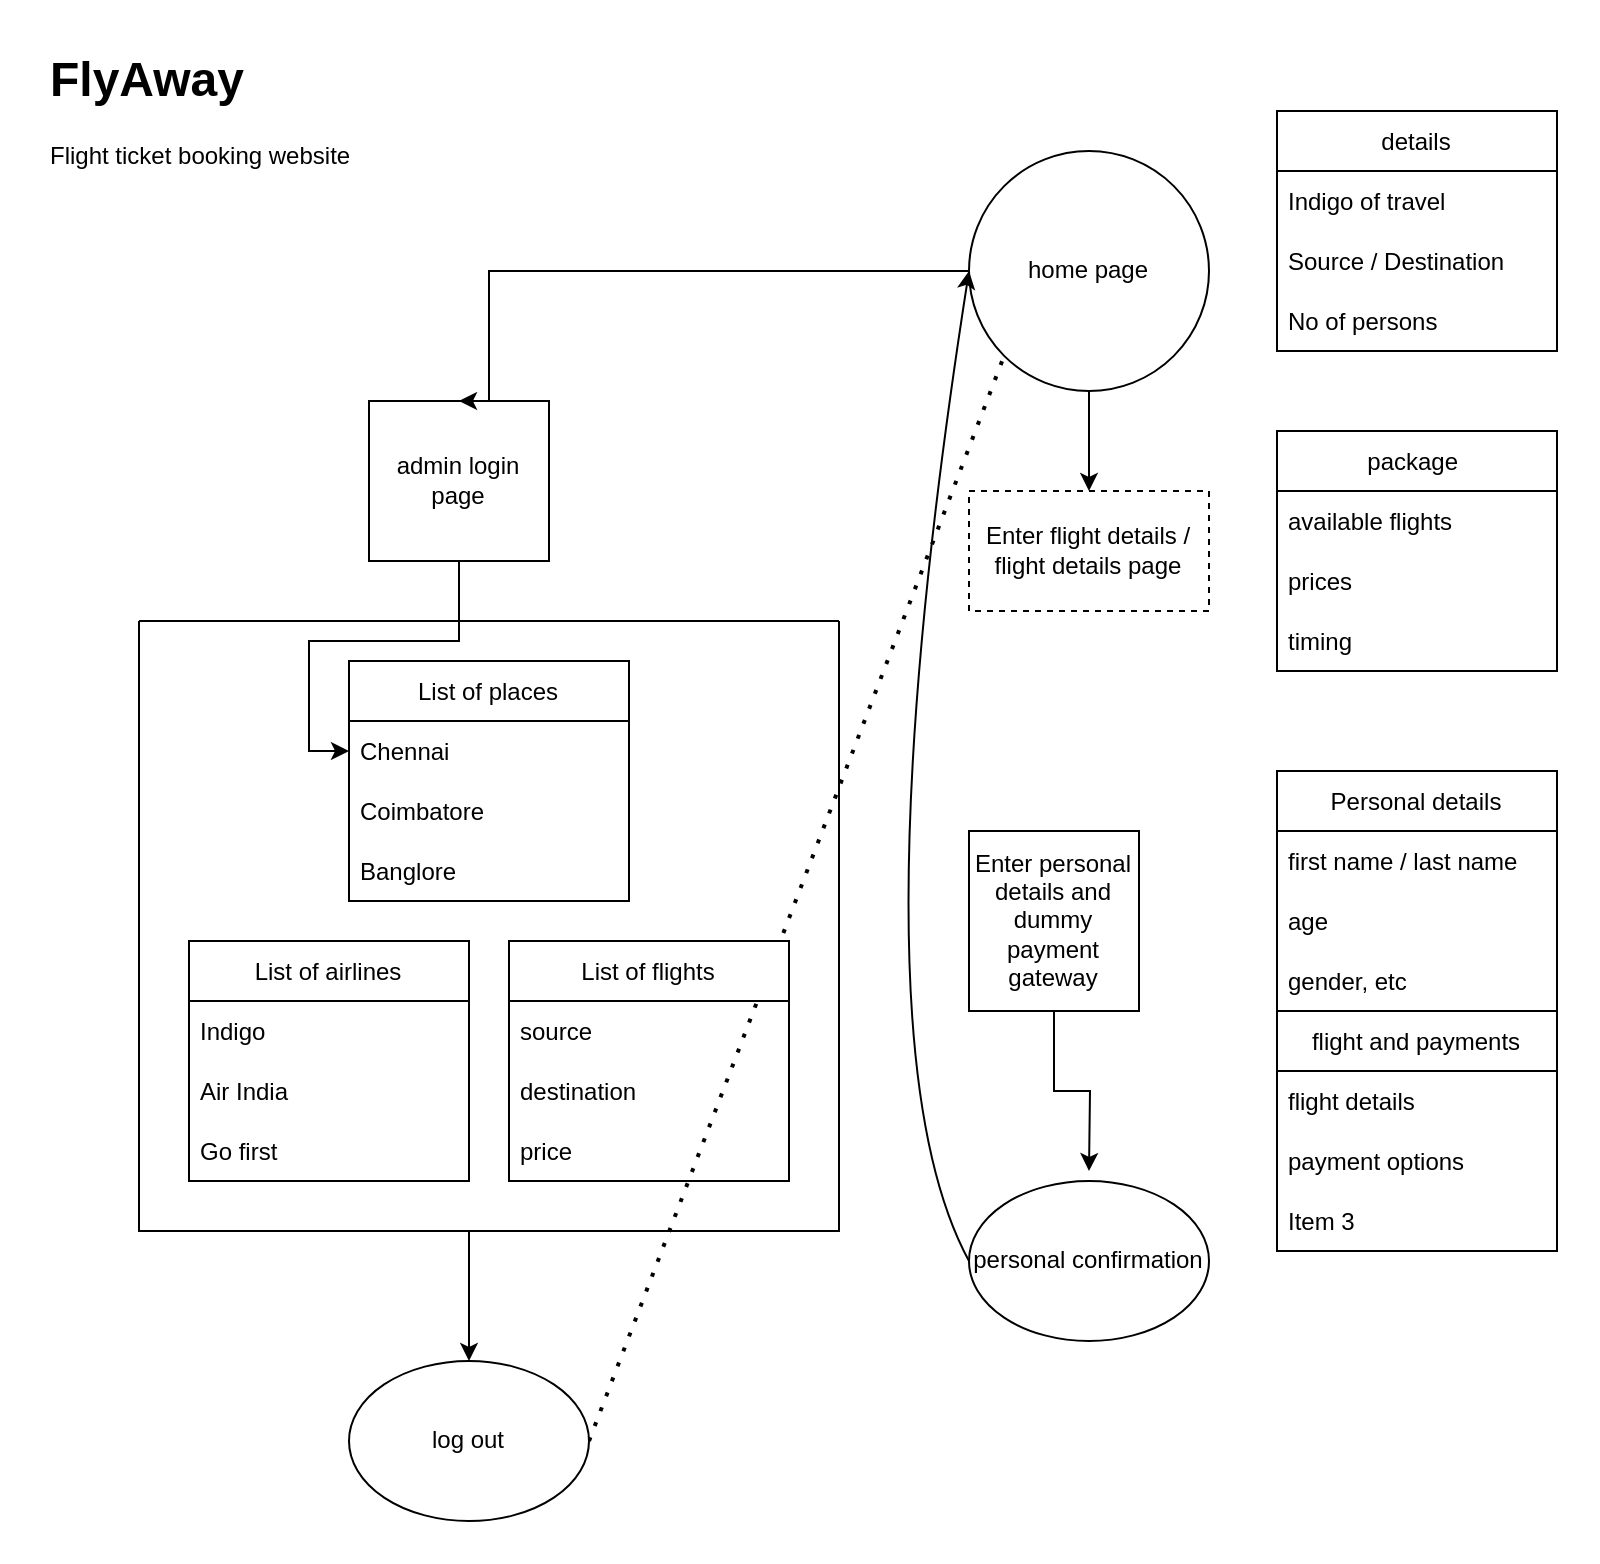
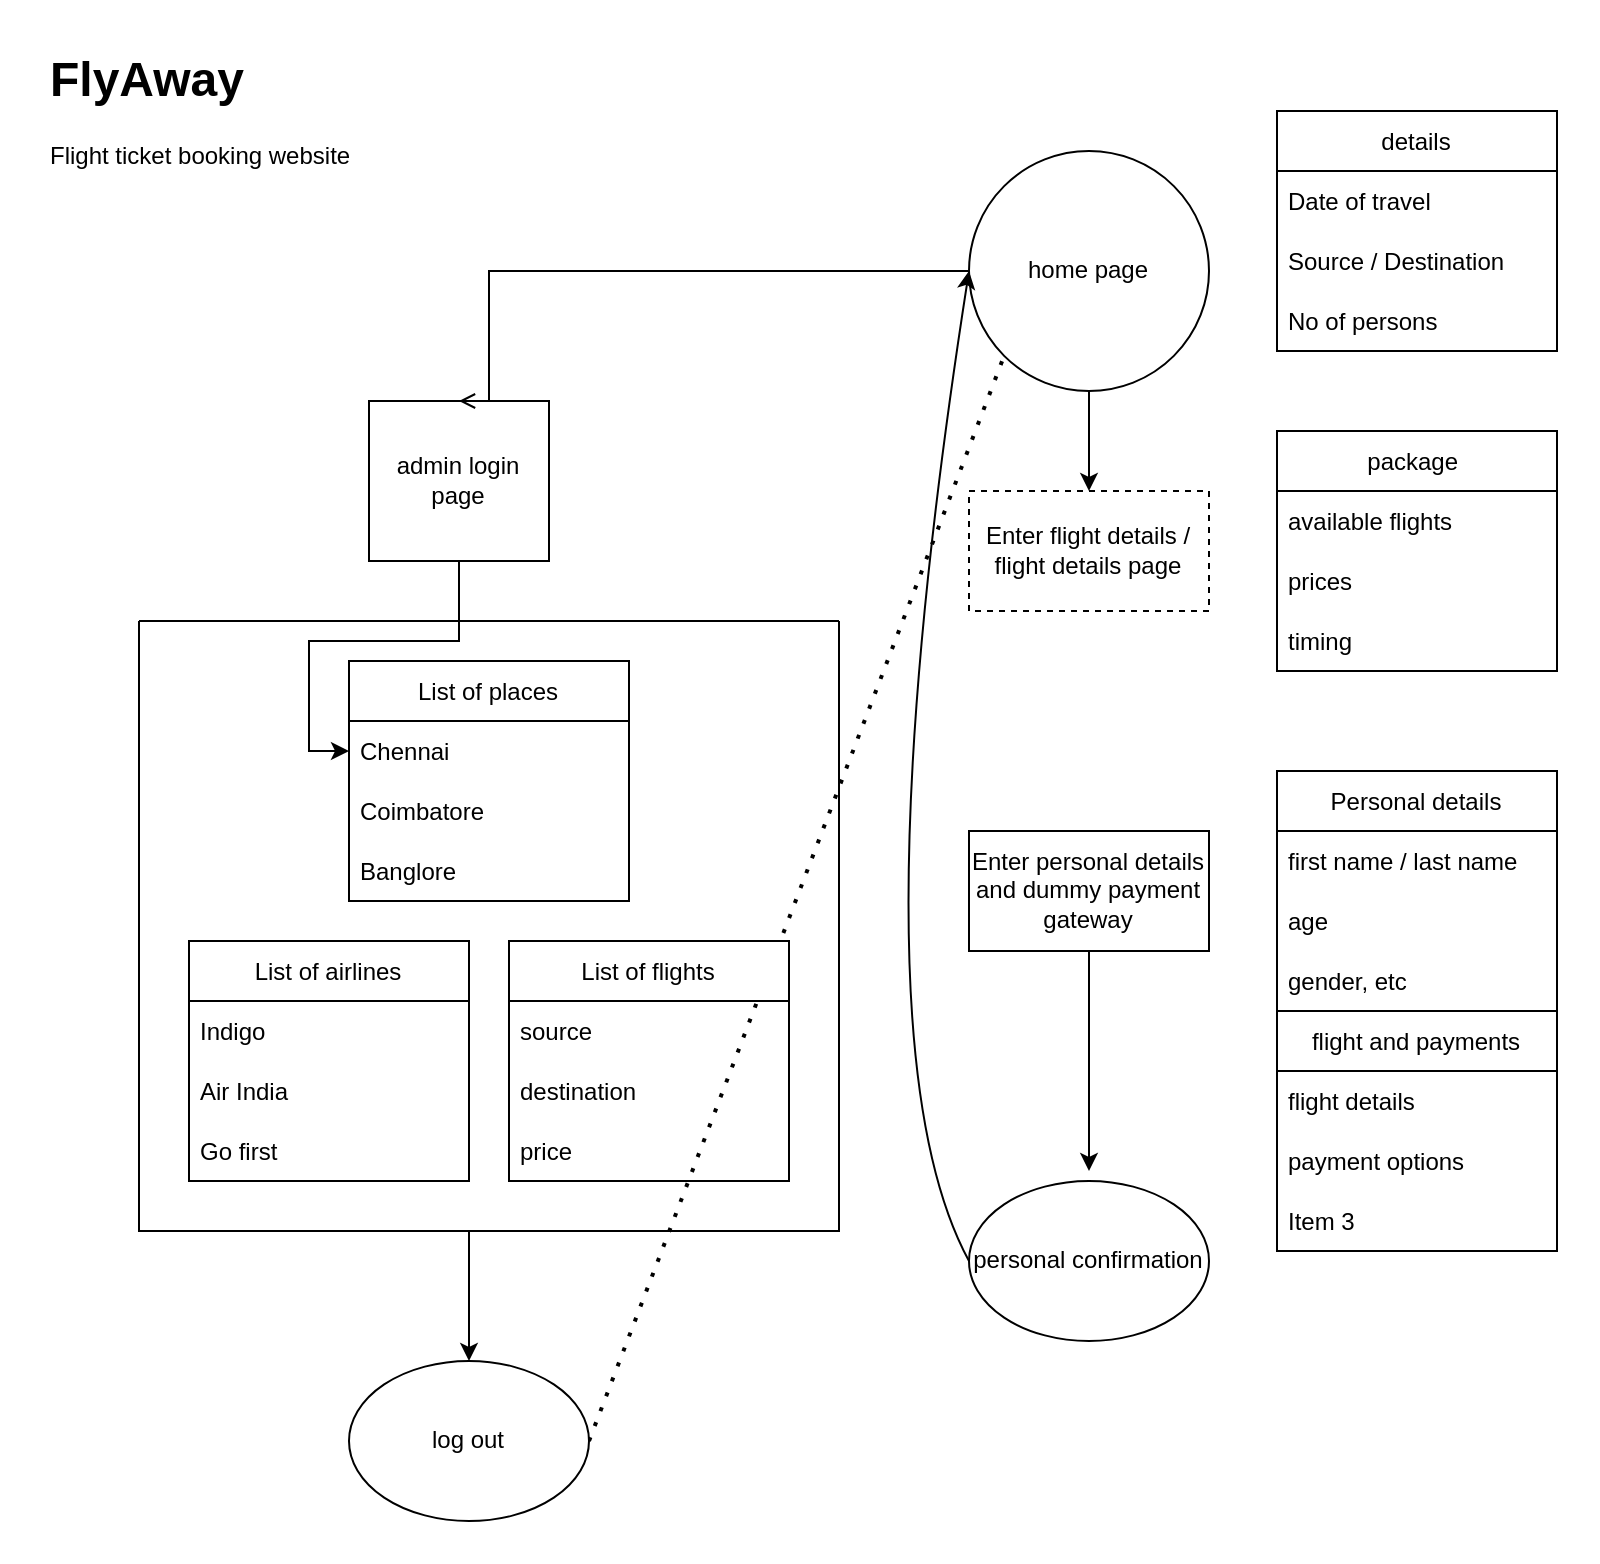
(1383, 202) -> (1373, 202)
(474, 401) -> (470, 401)
(1054, 921) -> (1089, 891)
